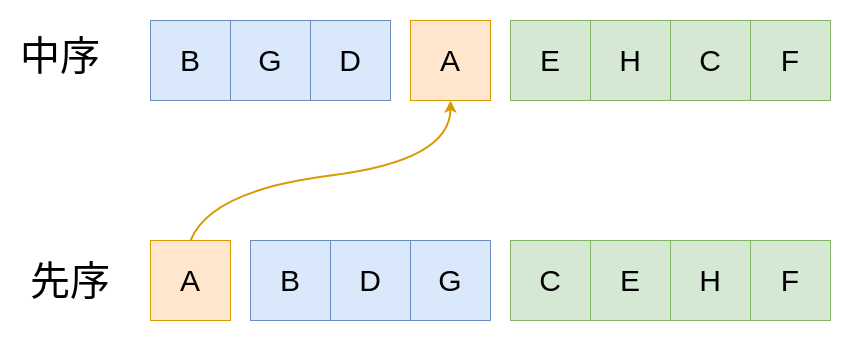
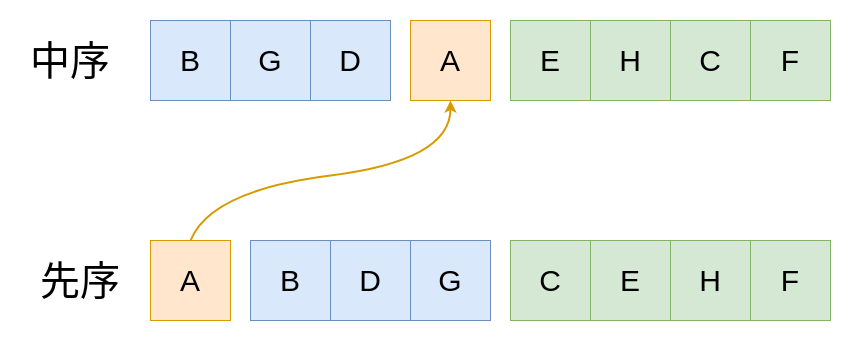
(61, 56) -> (71, 61)
(71, 281) -> (81, 281)
